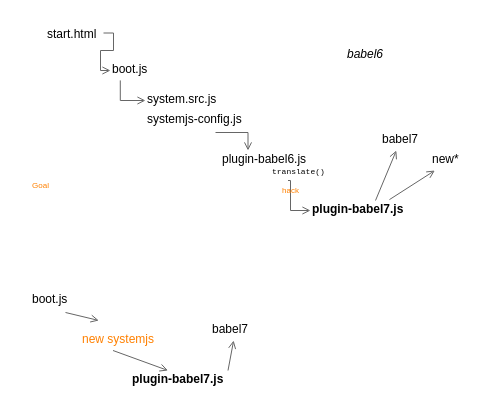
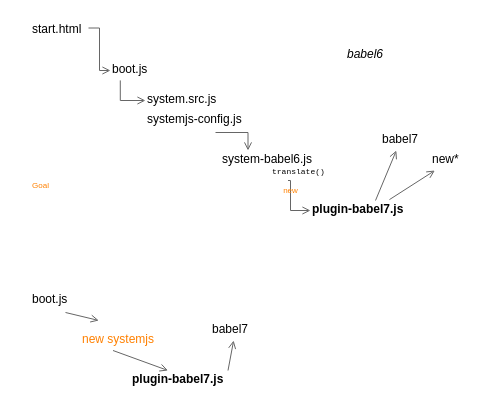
(75, 33) -> (60, 28)
(270, 160) -> (273, 160)
(291, 191) -> (291, 191)
